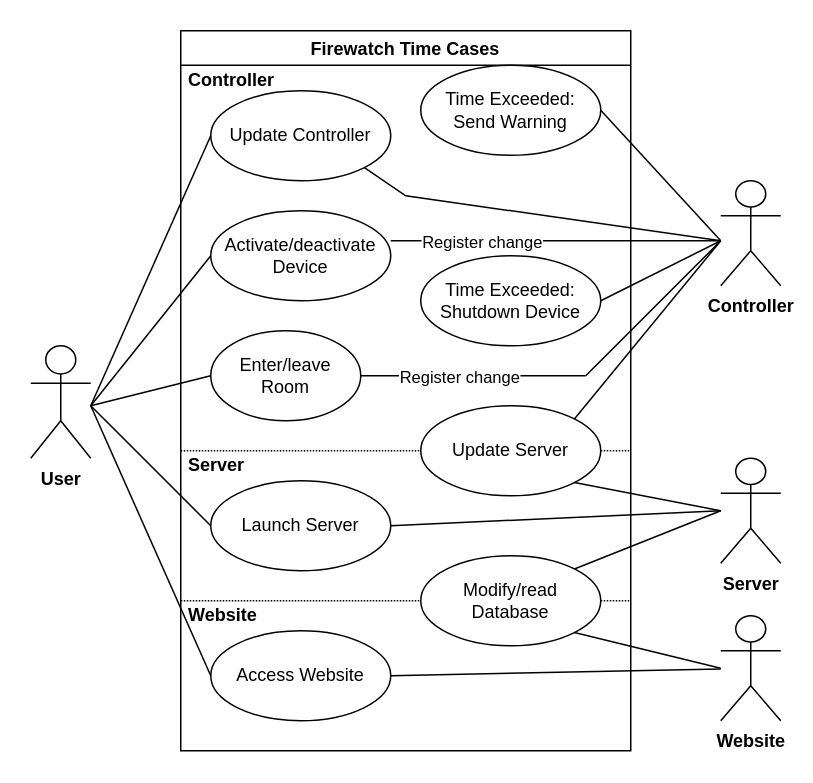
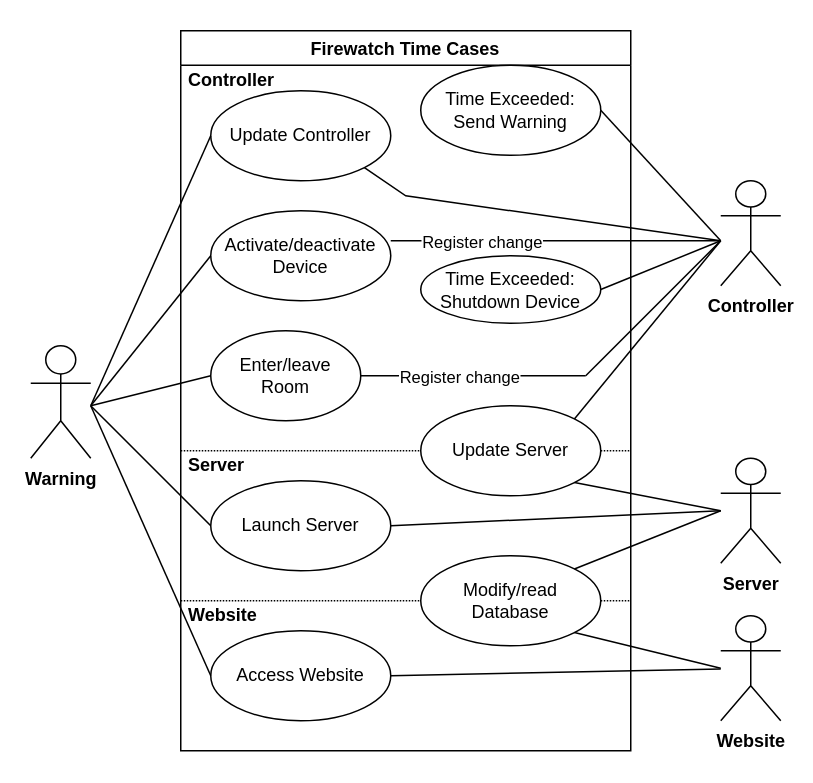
(511, 301) -> (511, 290)
(62, 480) -> (62, 480)
